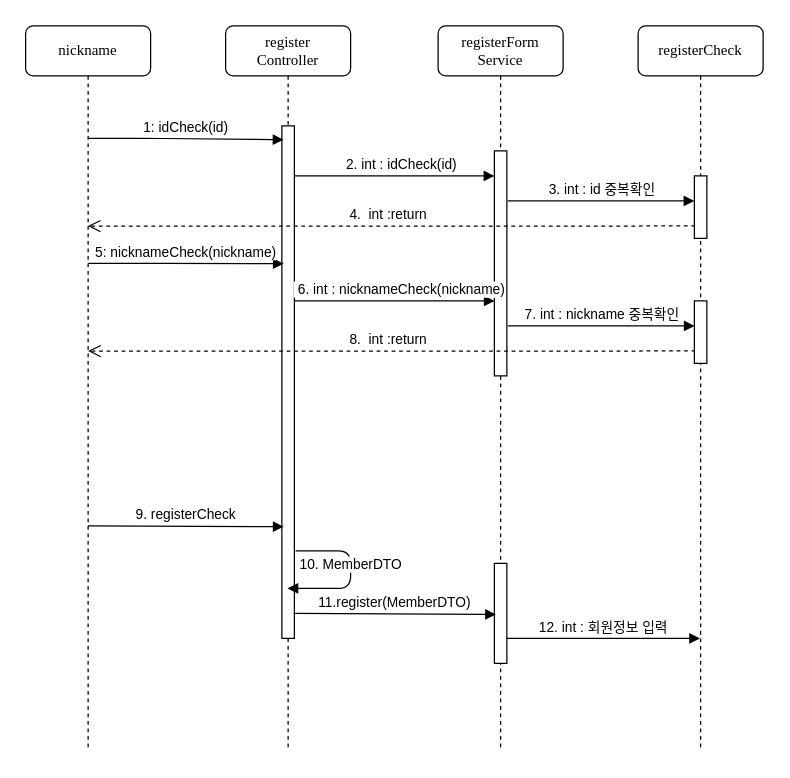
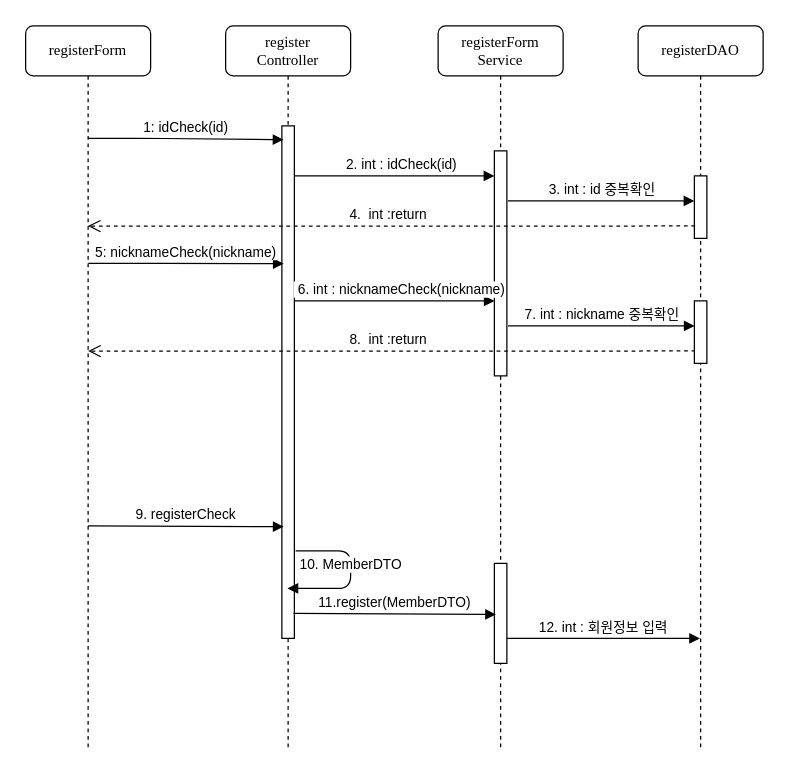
(88, 51) -> (88, 51)
(701, 51) -> (701, 51)
